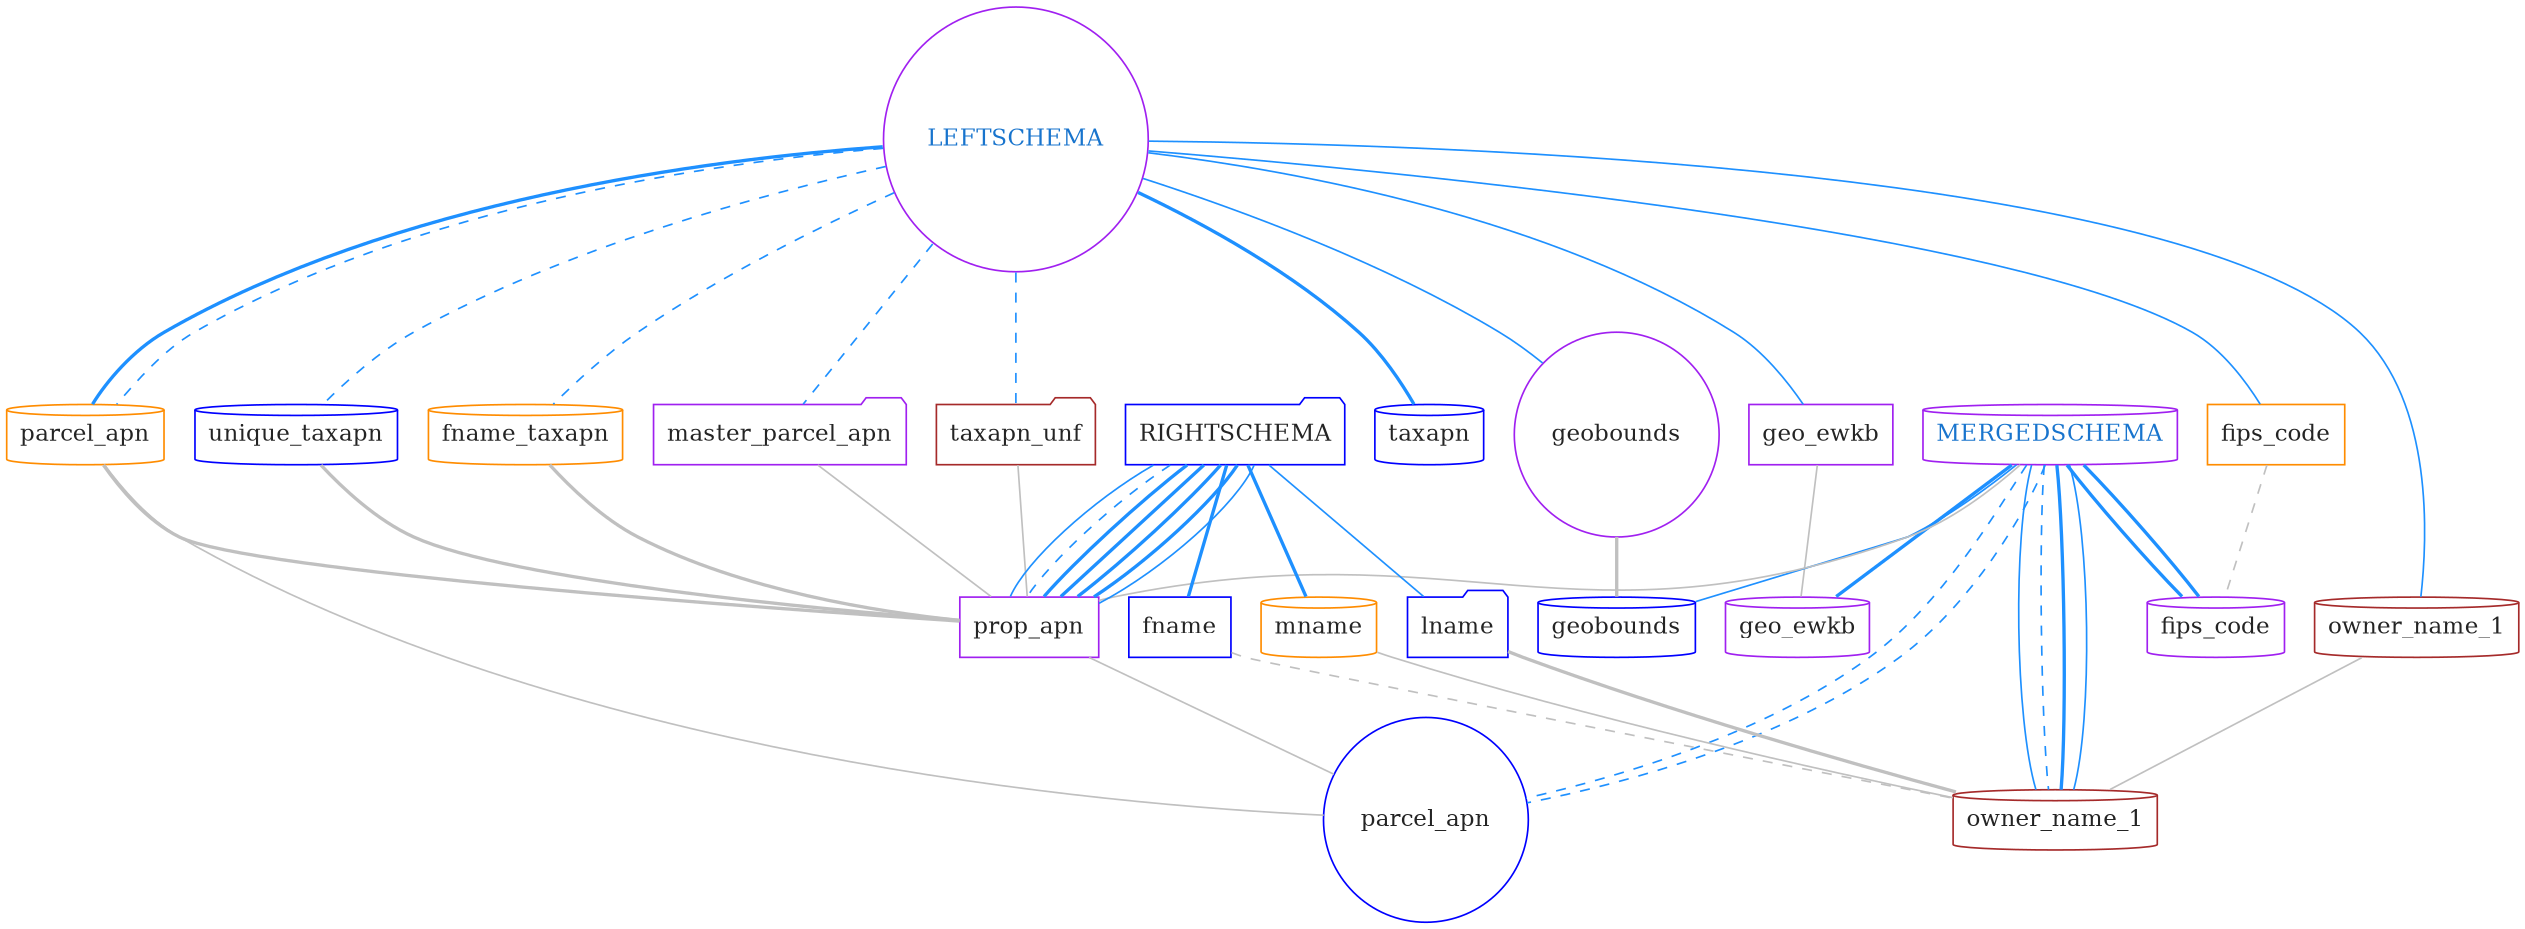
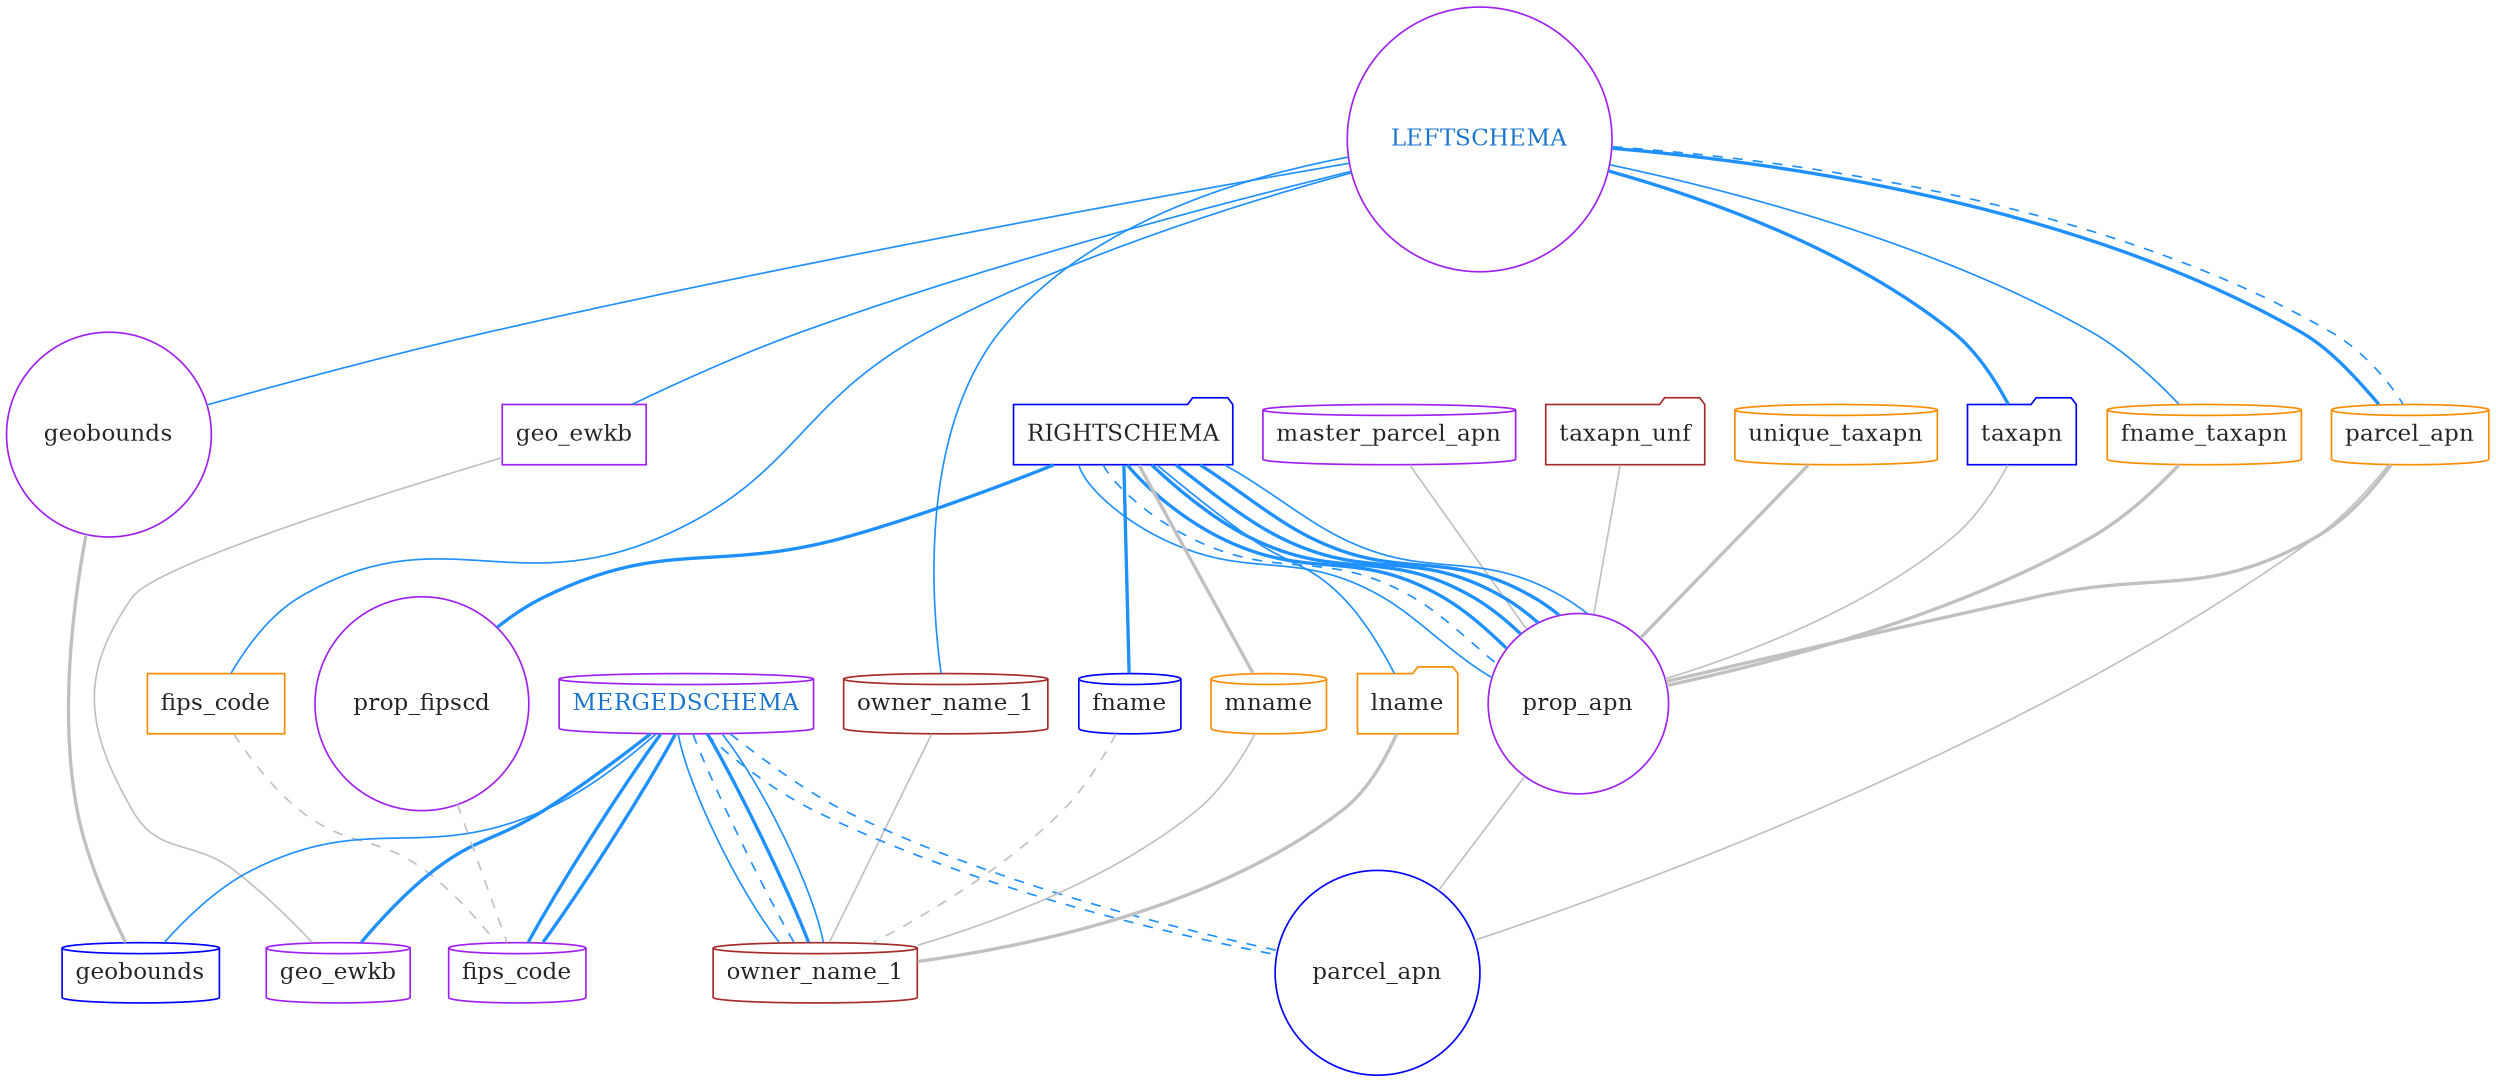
(589, 253) -> none
(715, 284) -> (1910, 250)
(868, 324) -> none
(1016, 338) -> none
(296, 435) -> (1836, 435)
(780, 435) -> (1389, 435)
(1429, 435) -> (2022, 435)
(1277, 531) -> (1196, 569)
(1572, 588) -> (1856, 601)
(1029, 627) -> (1578, 704)
(1180, 627) -> (1130, 704)
(1458, 627) -> (1408, 704)
none -> (422, 704)
